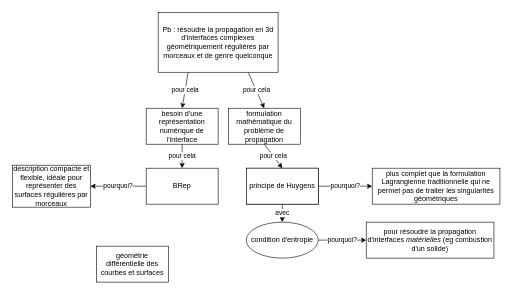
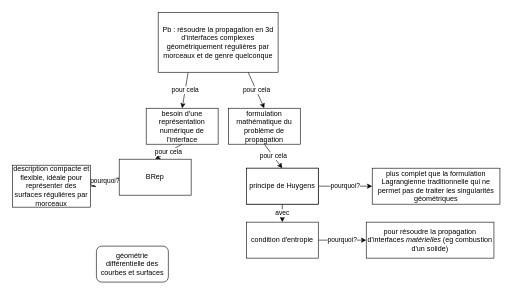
(182, 186) -> (155, 177)
(282, 240) -> (282, 240)
(132, 264) -> (132, 264)
